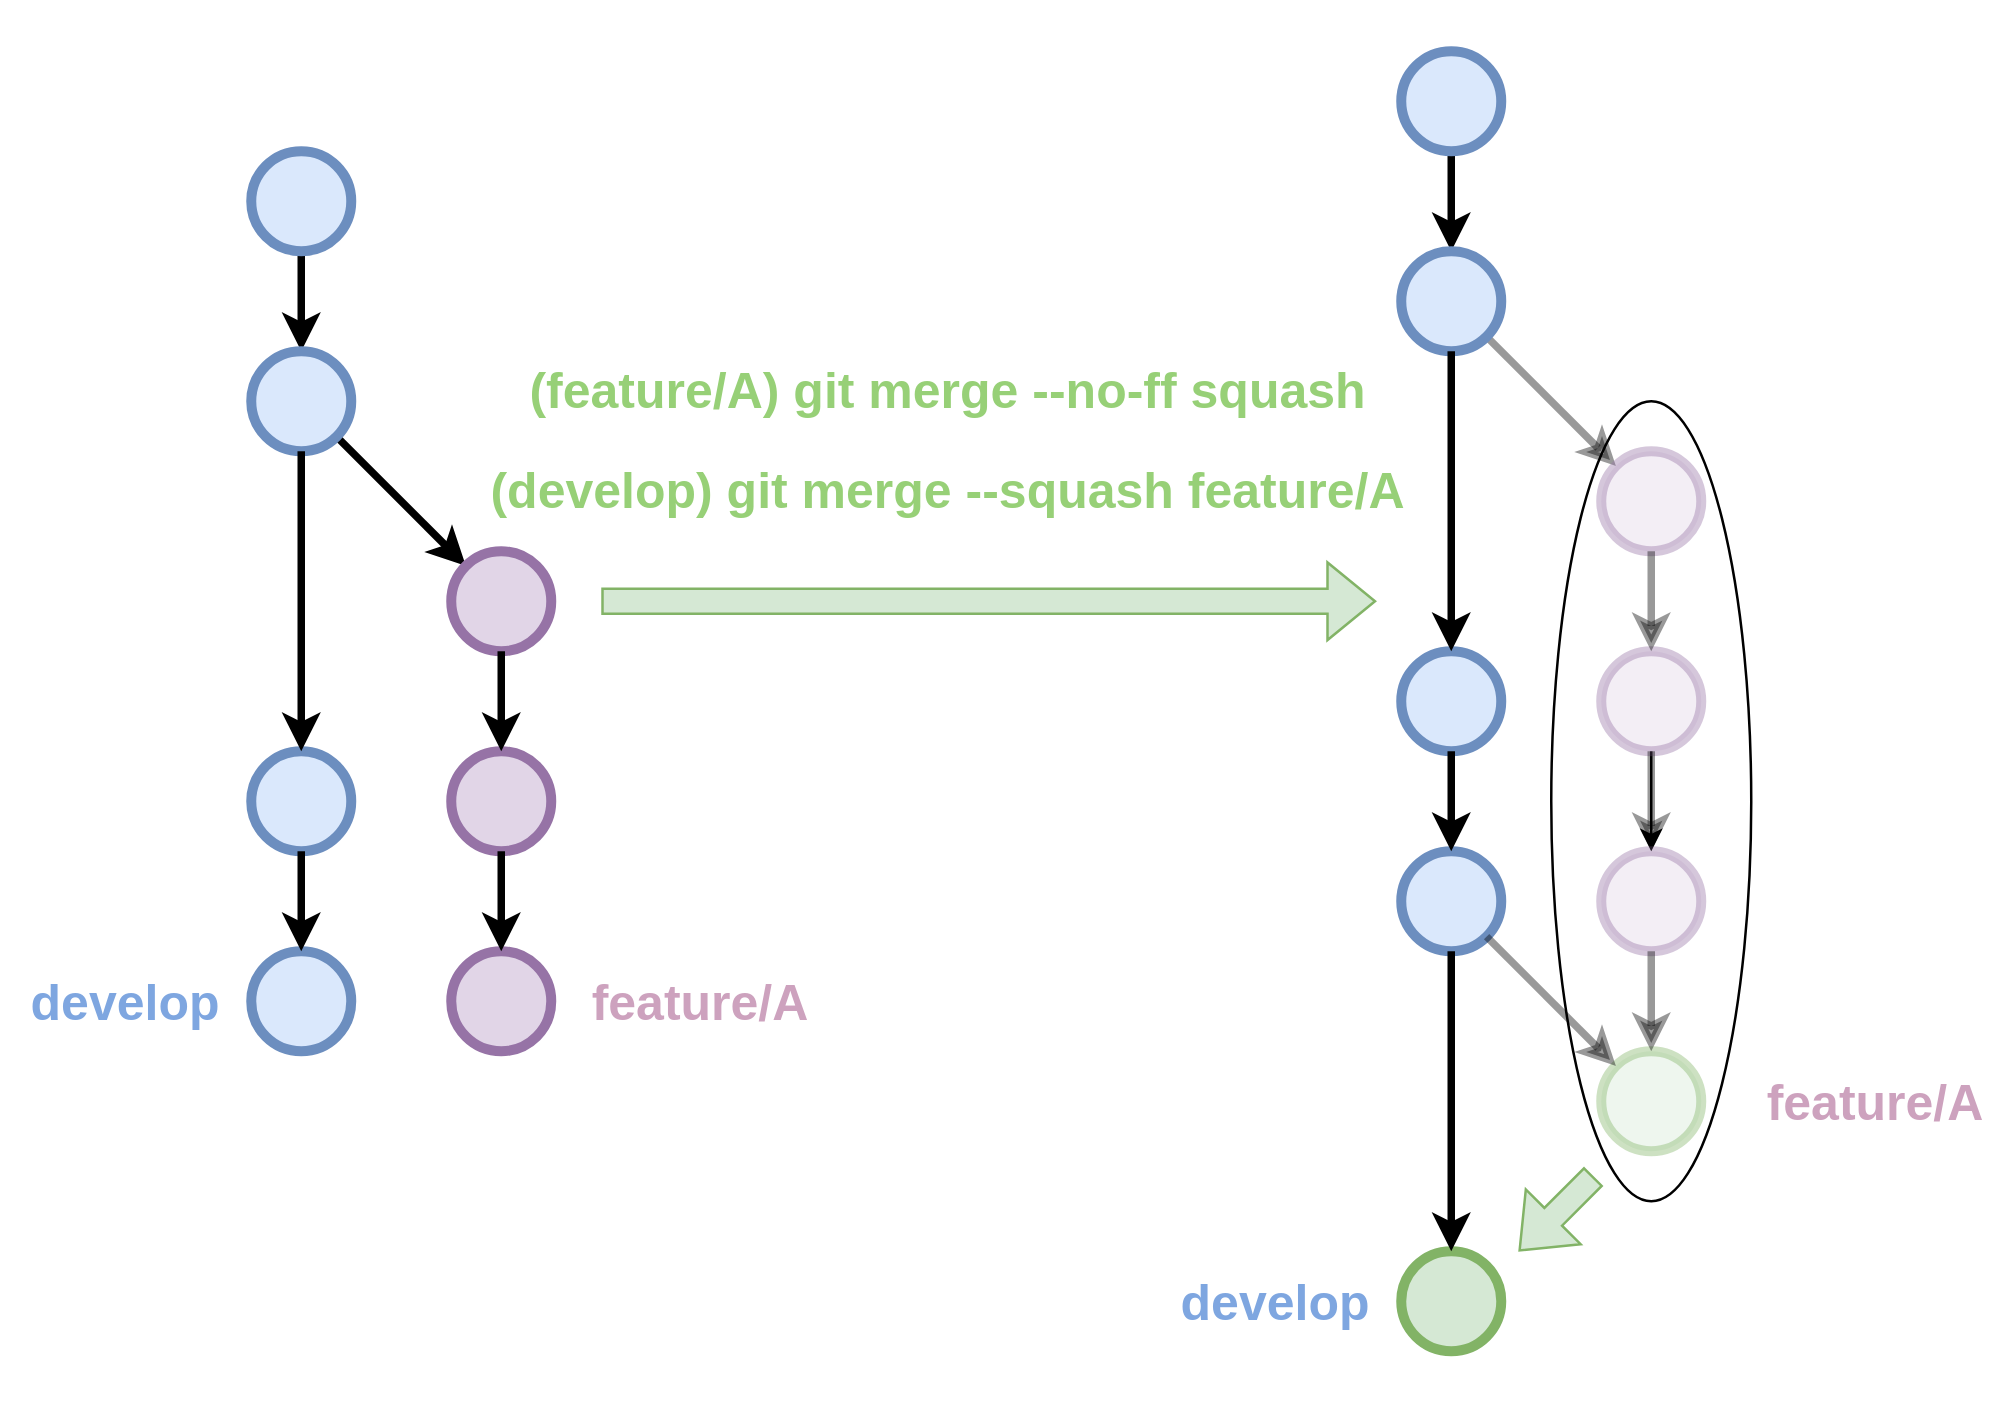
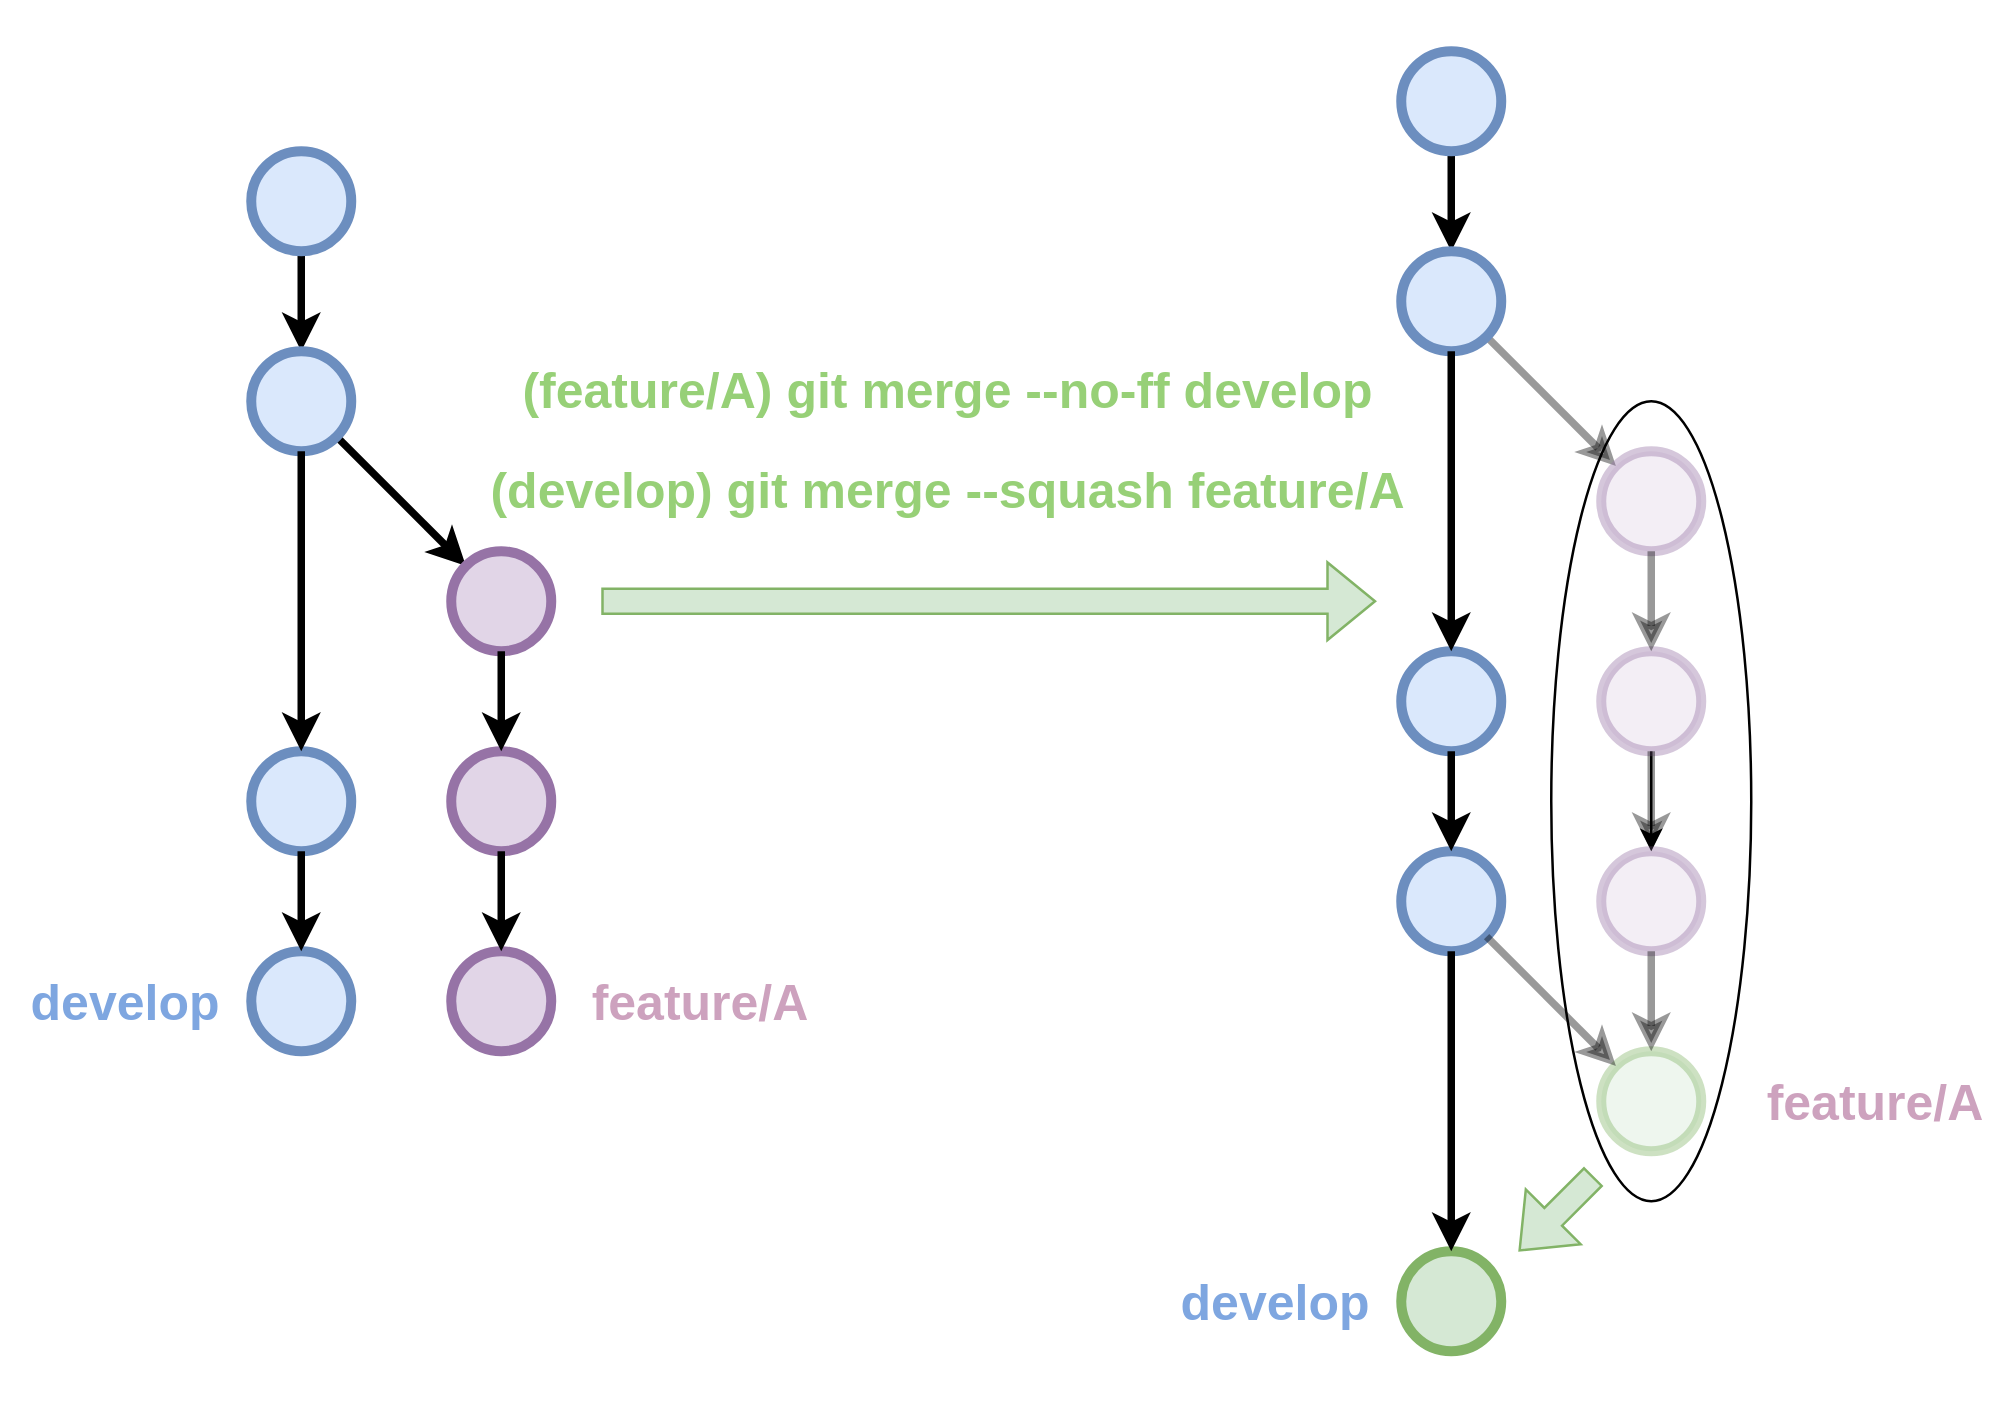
(949, 389) -> (949, 389)
